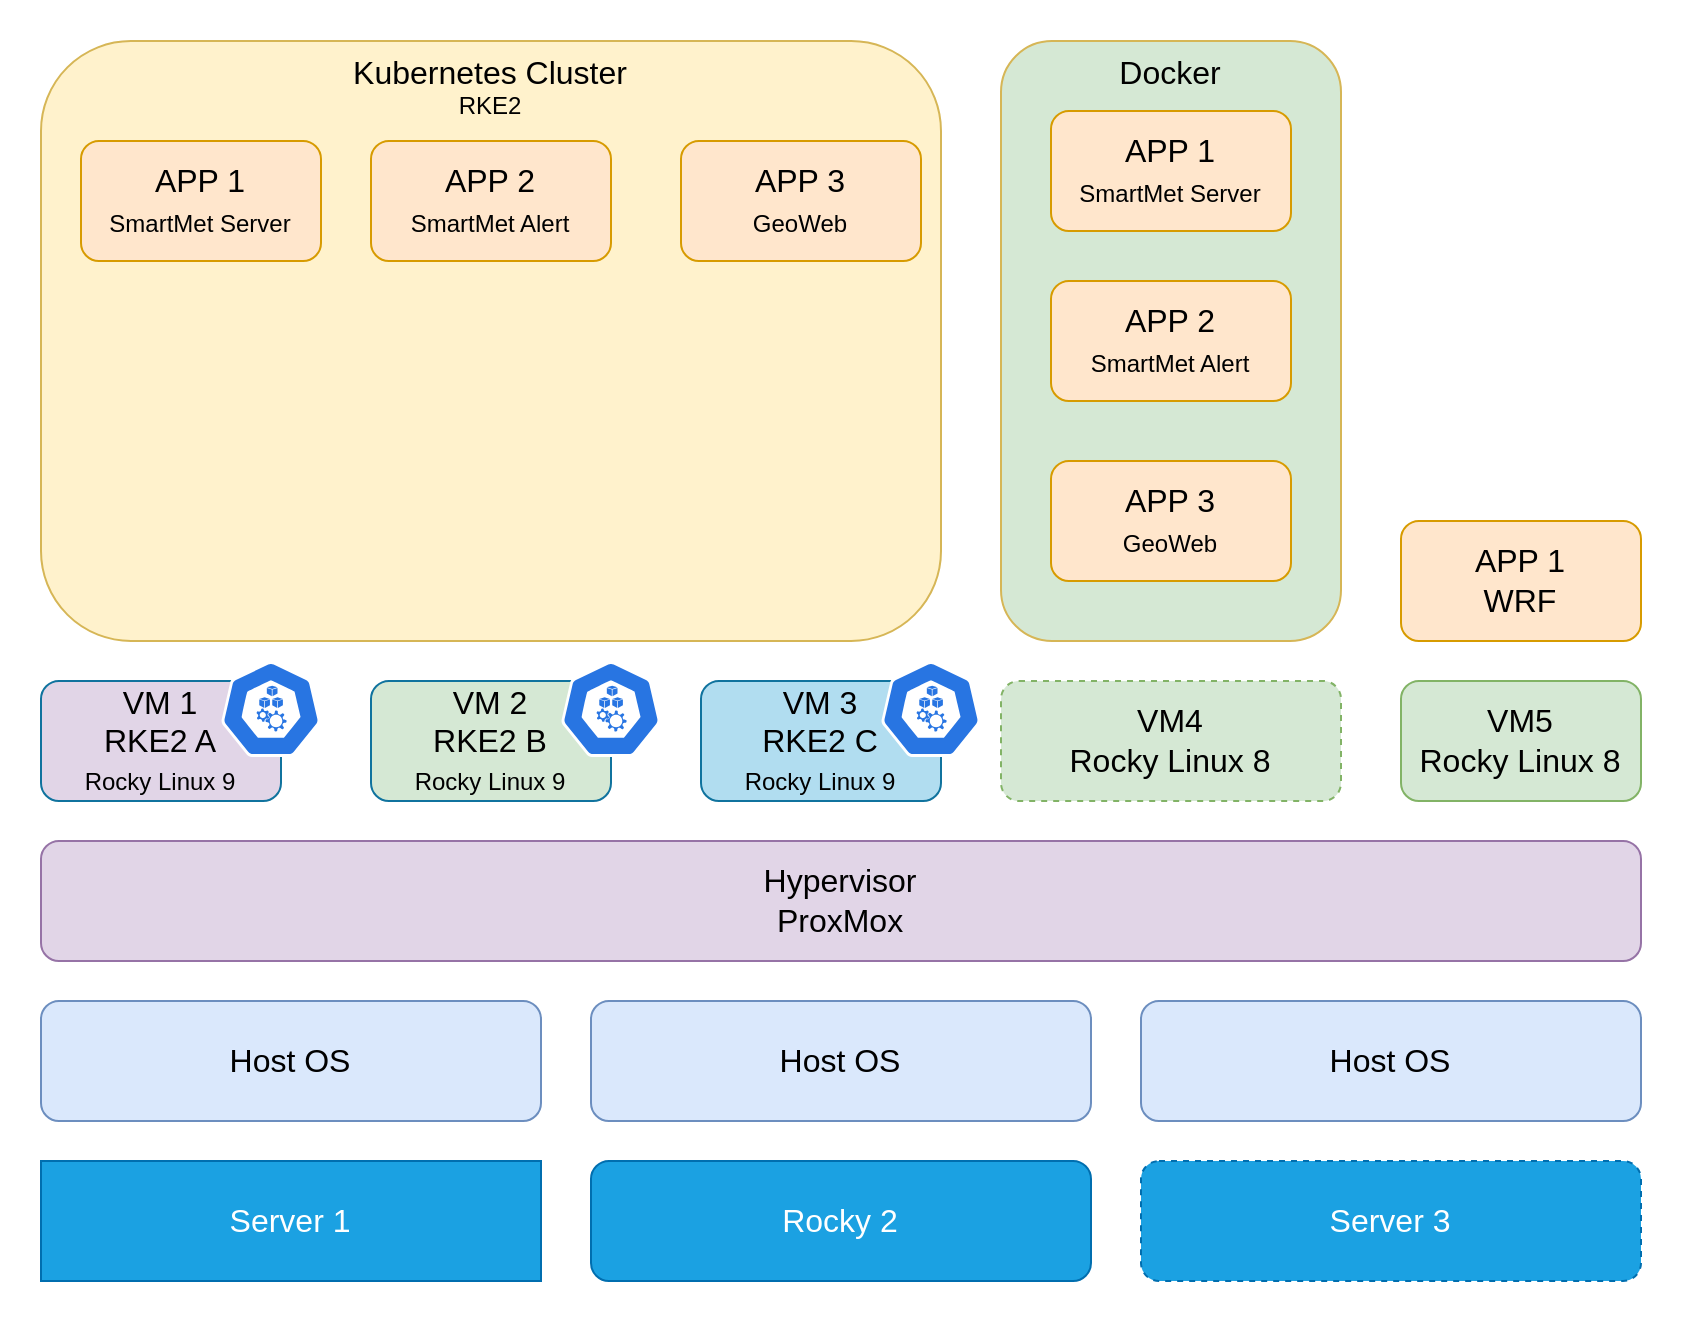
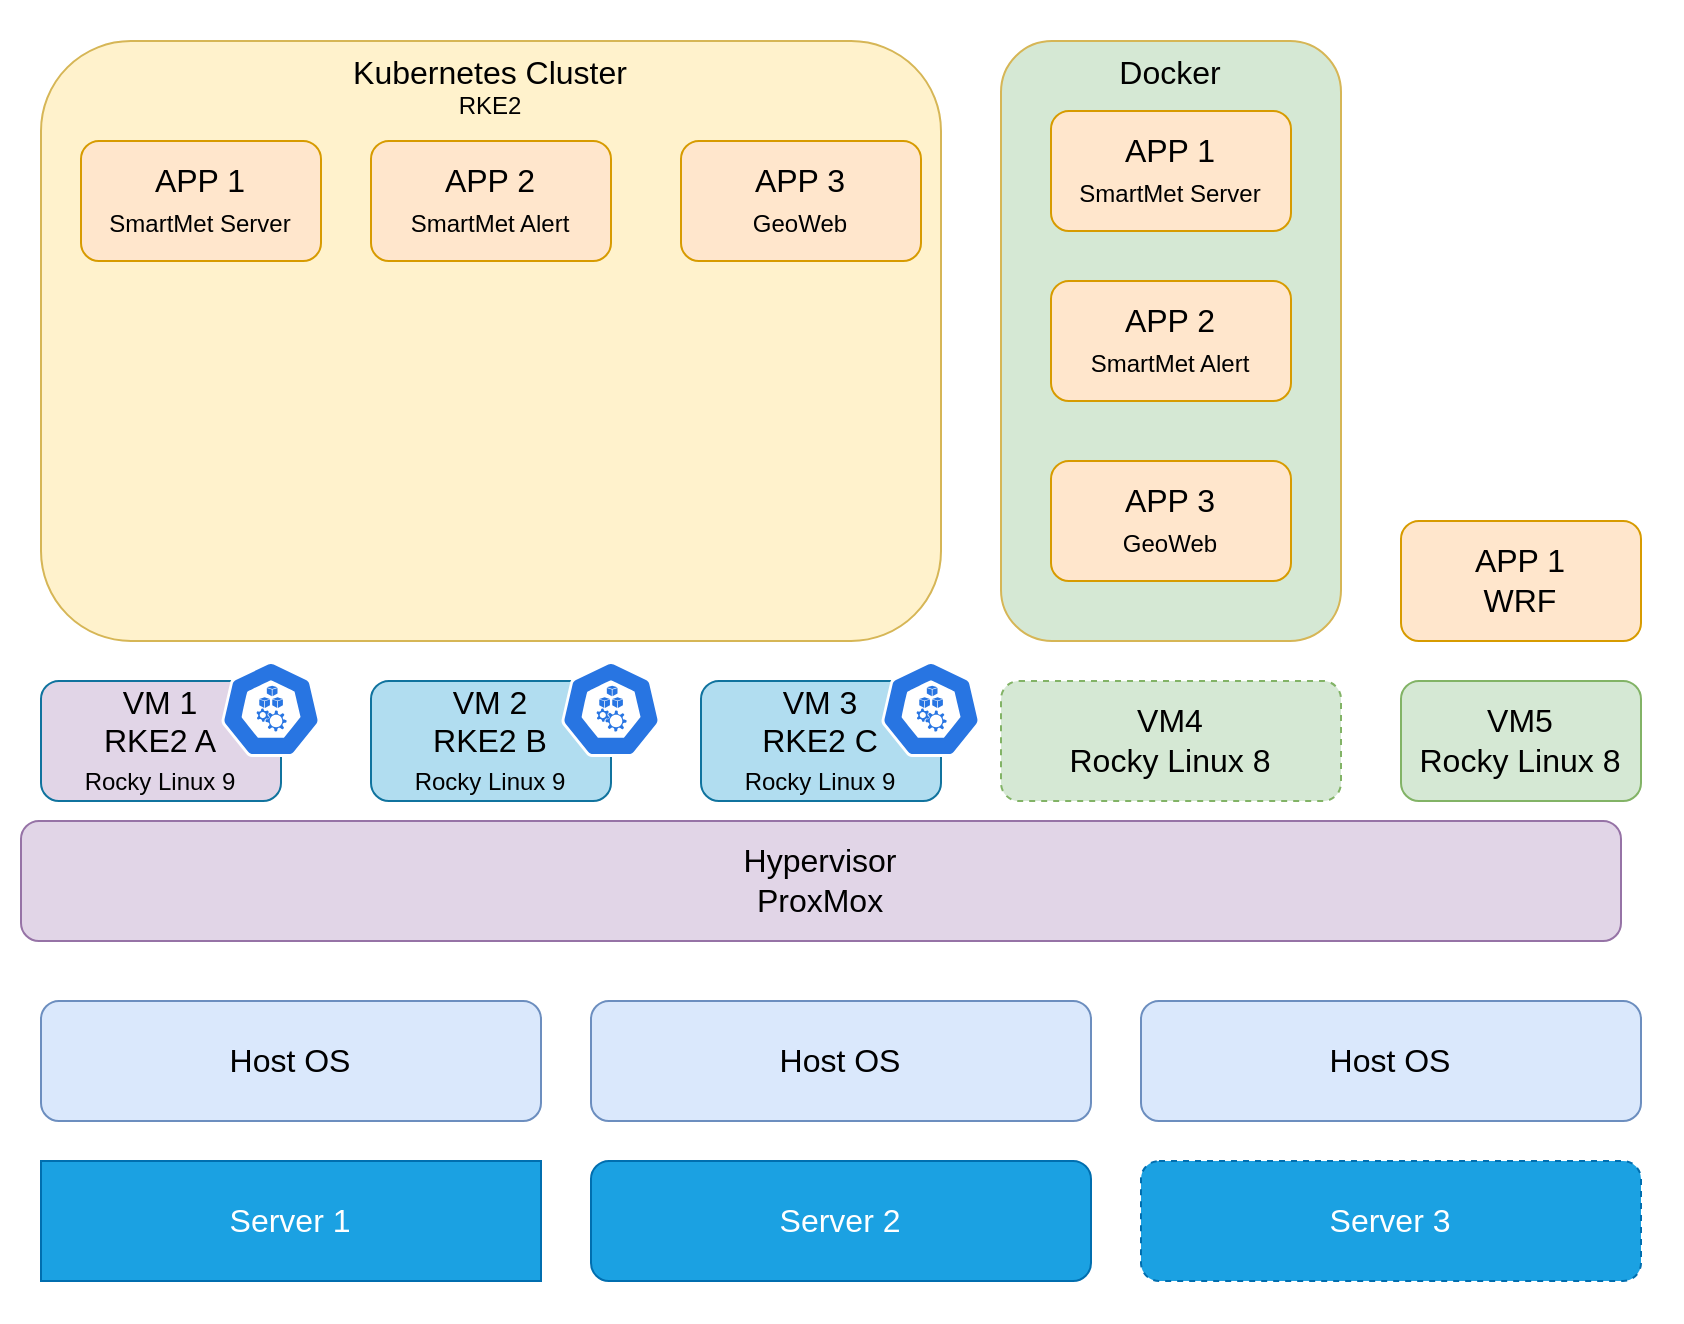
(491, 741) -> (491, 741)
(841, 901) -> (821, 881)
(841, 1221) -> (841, 1221)
